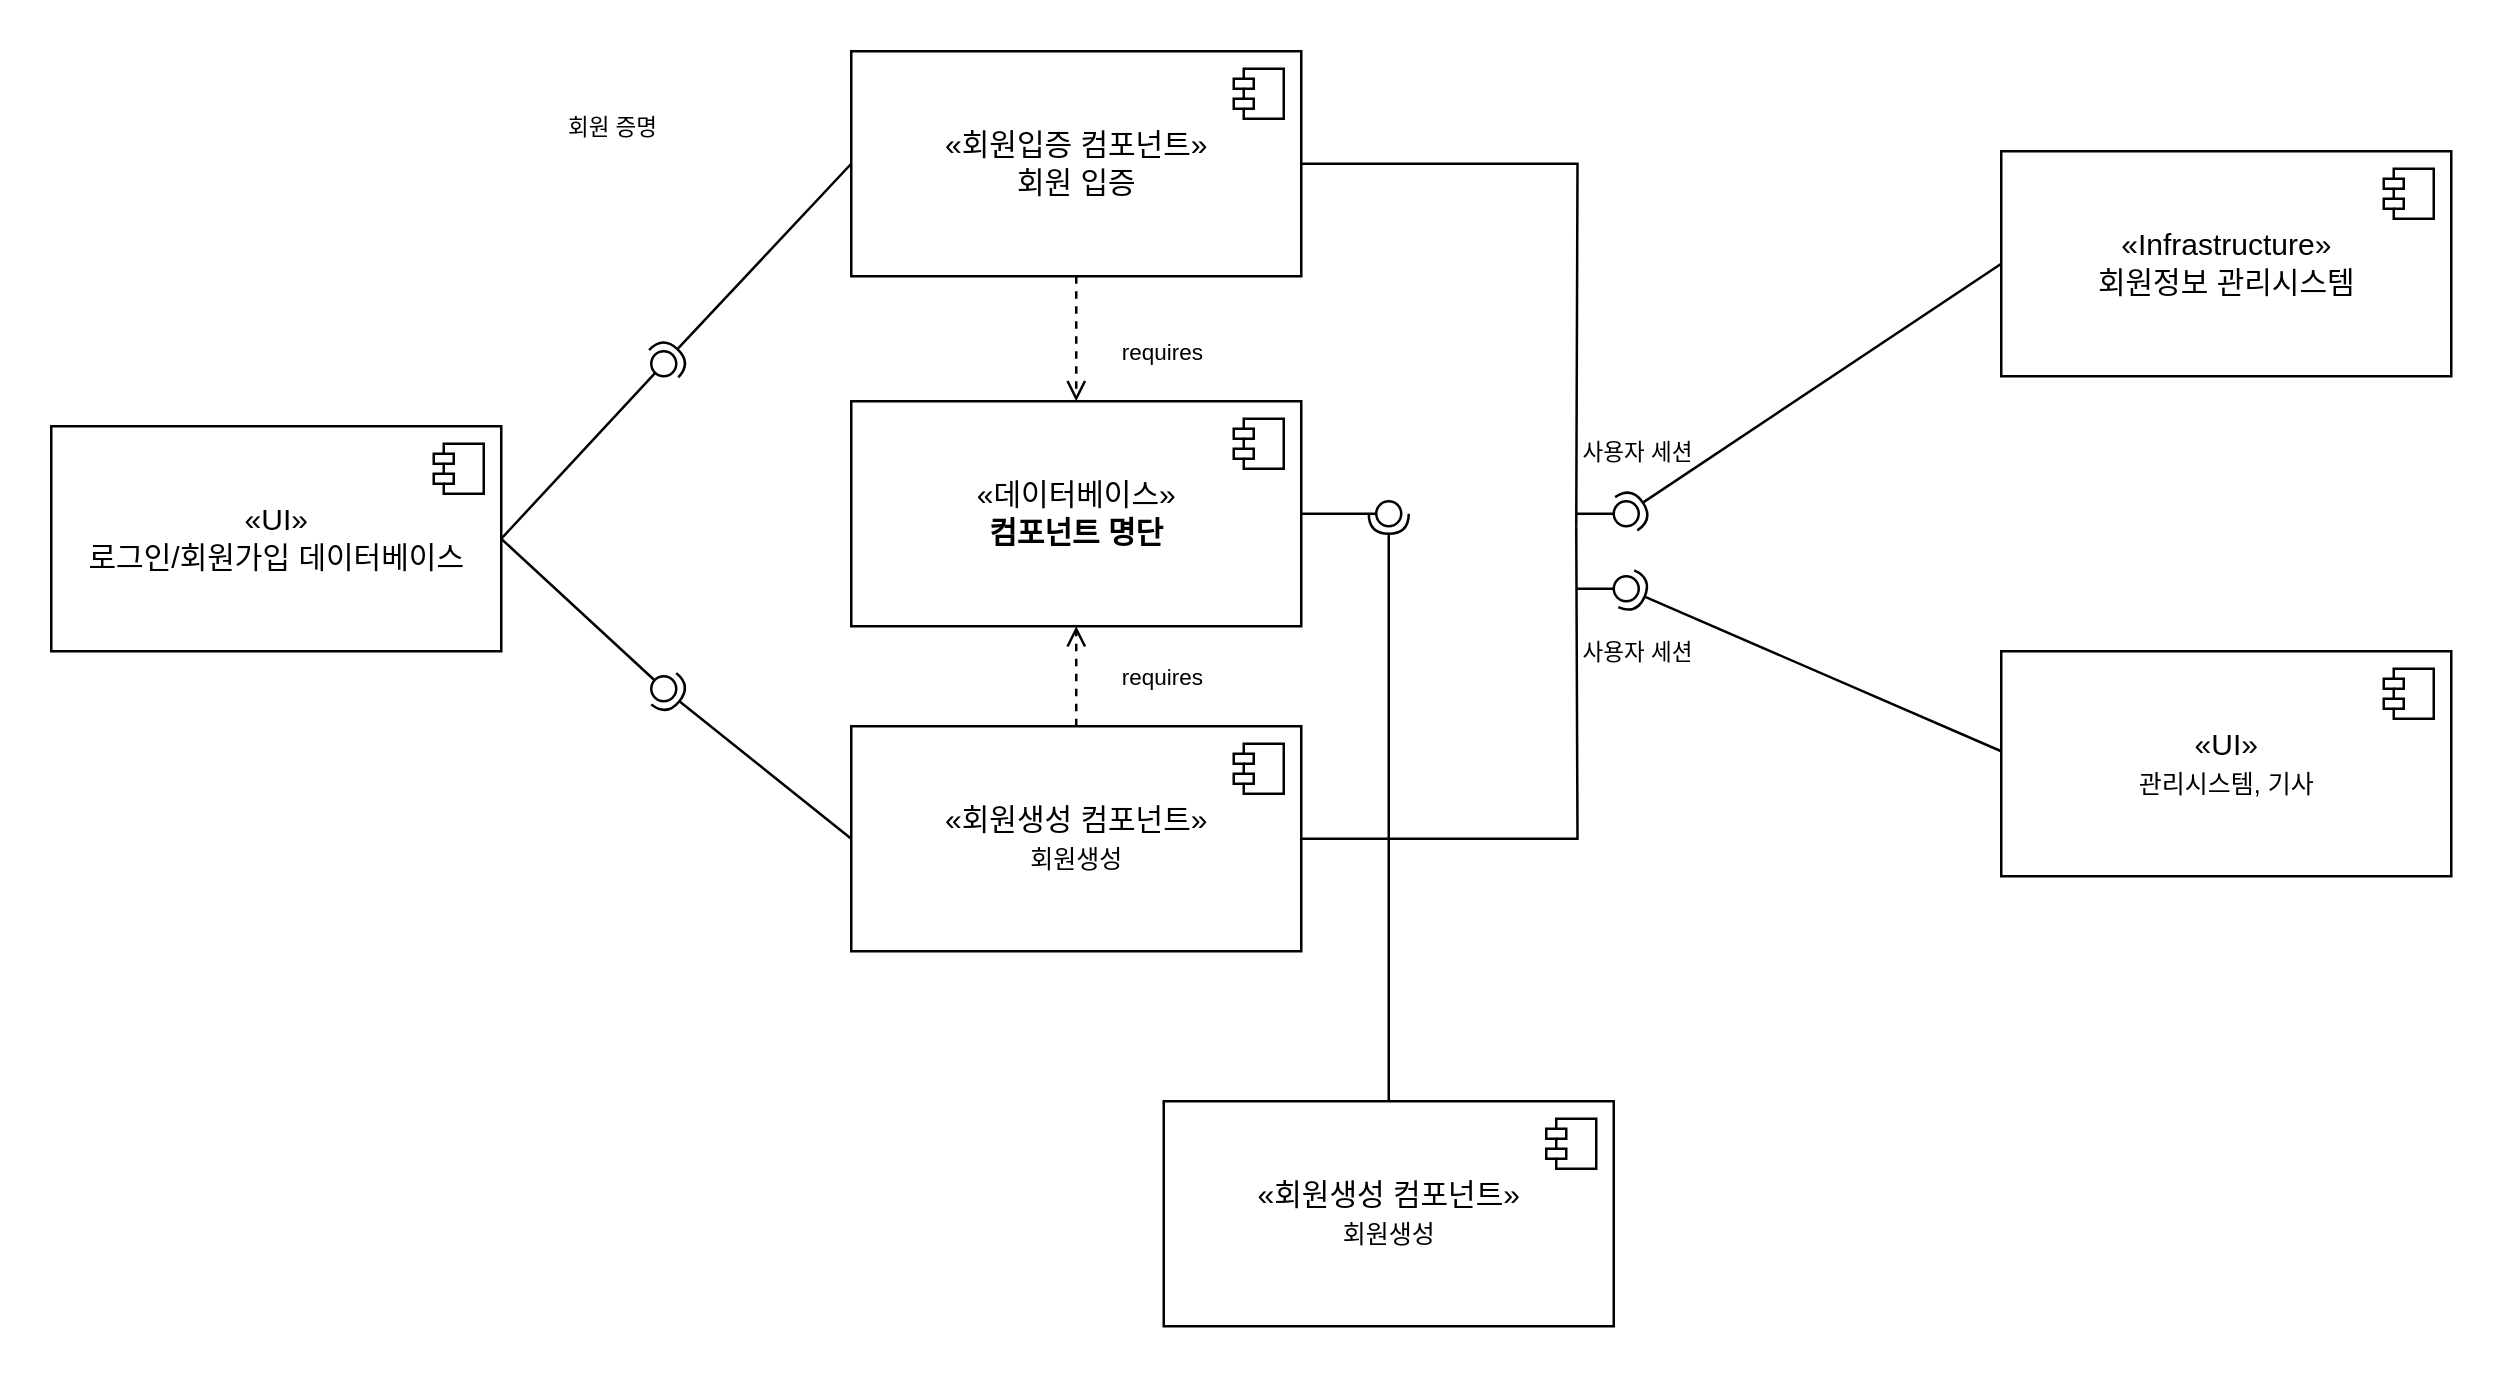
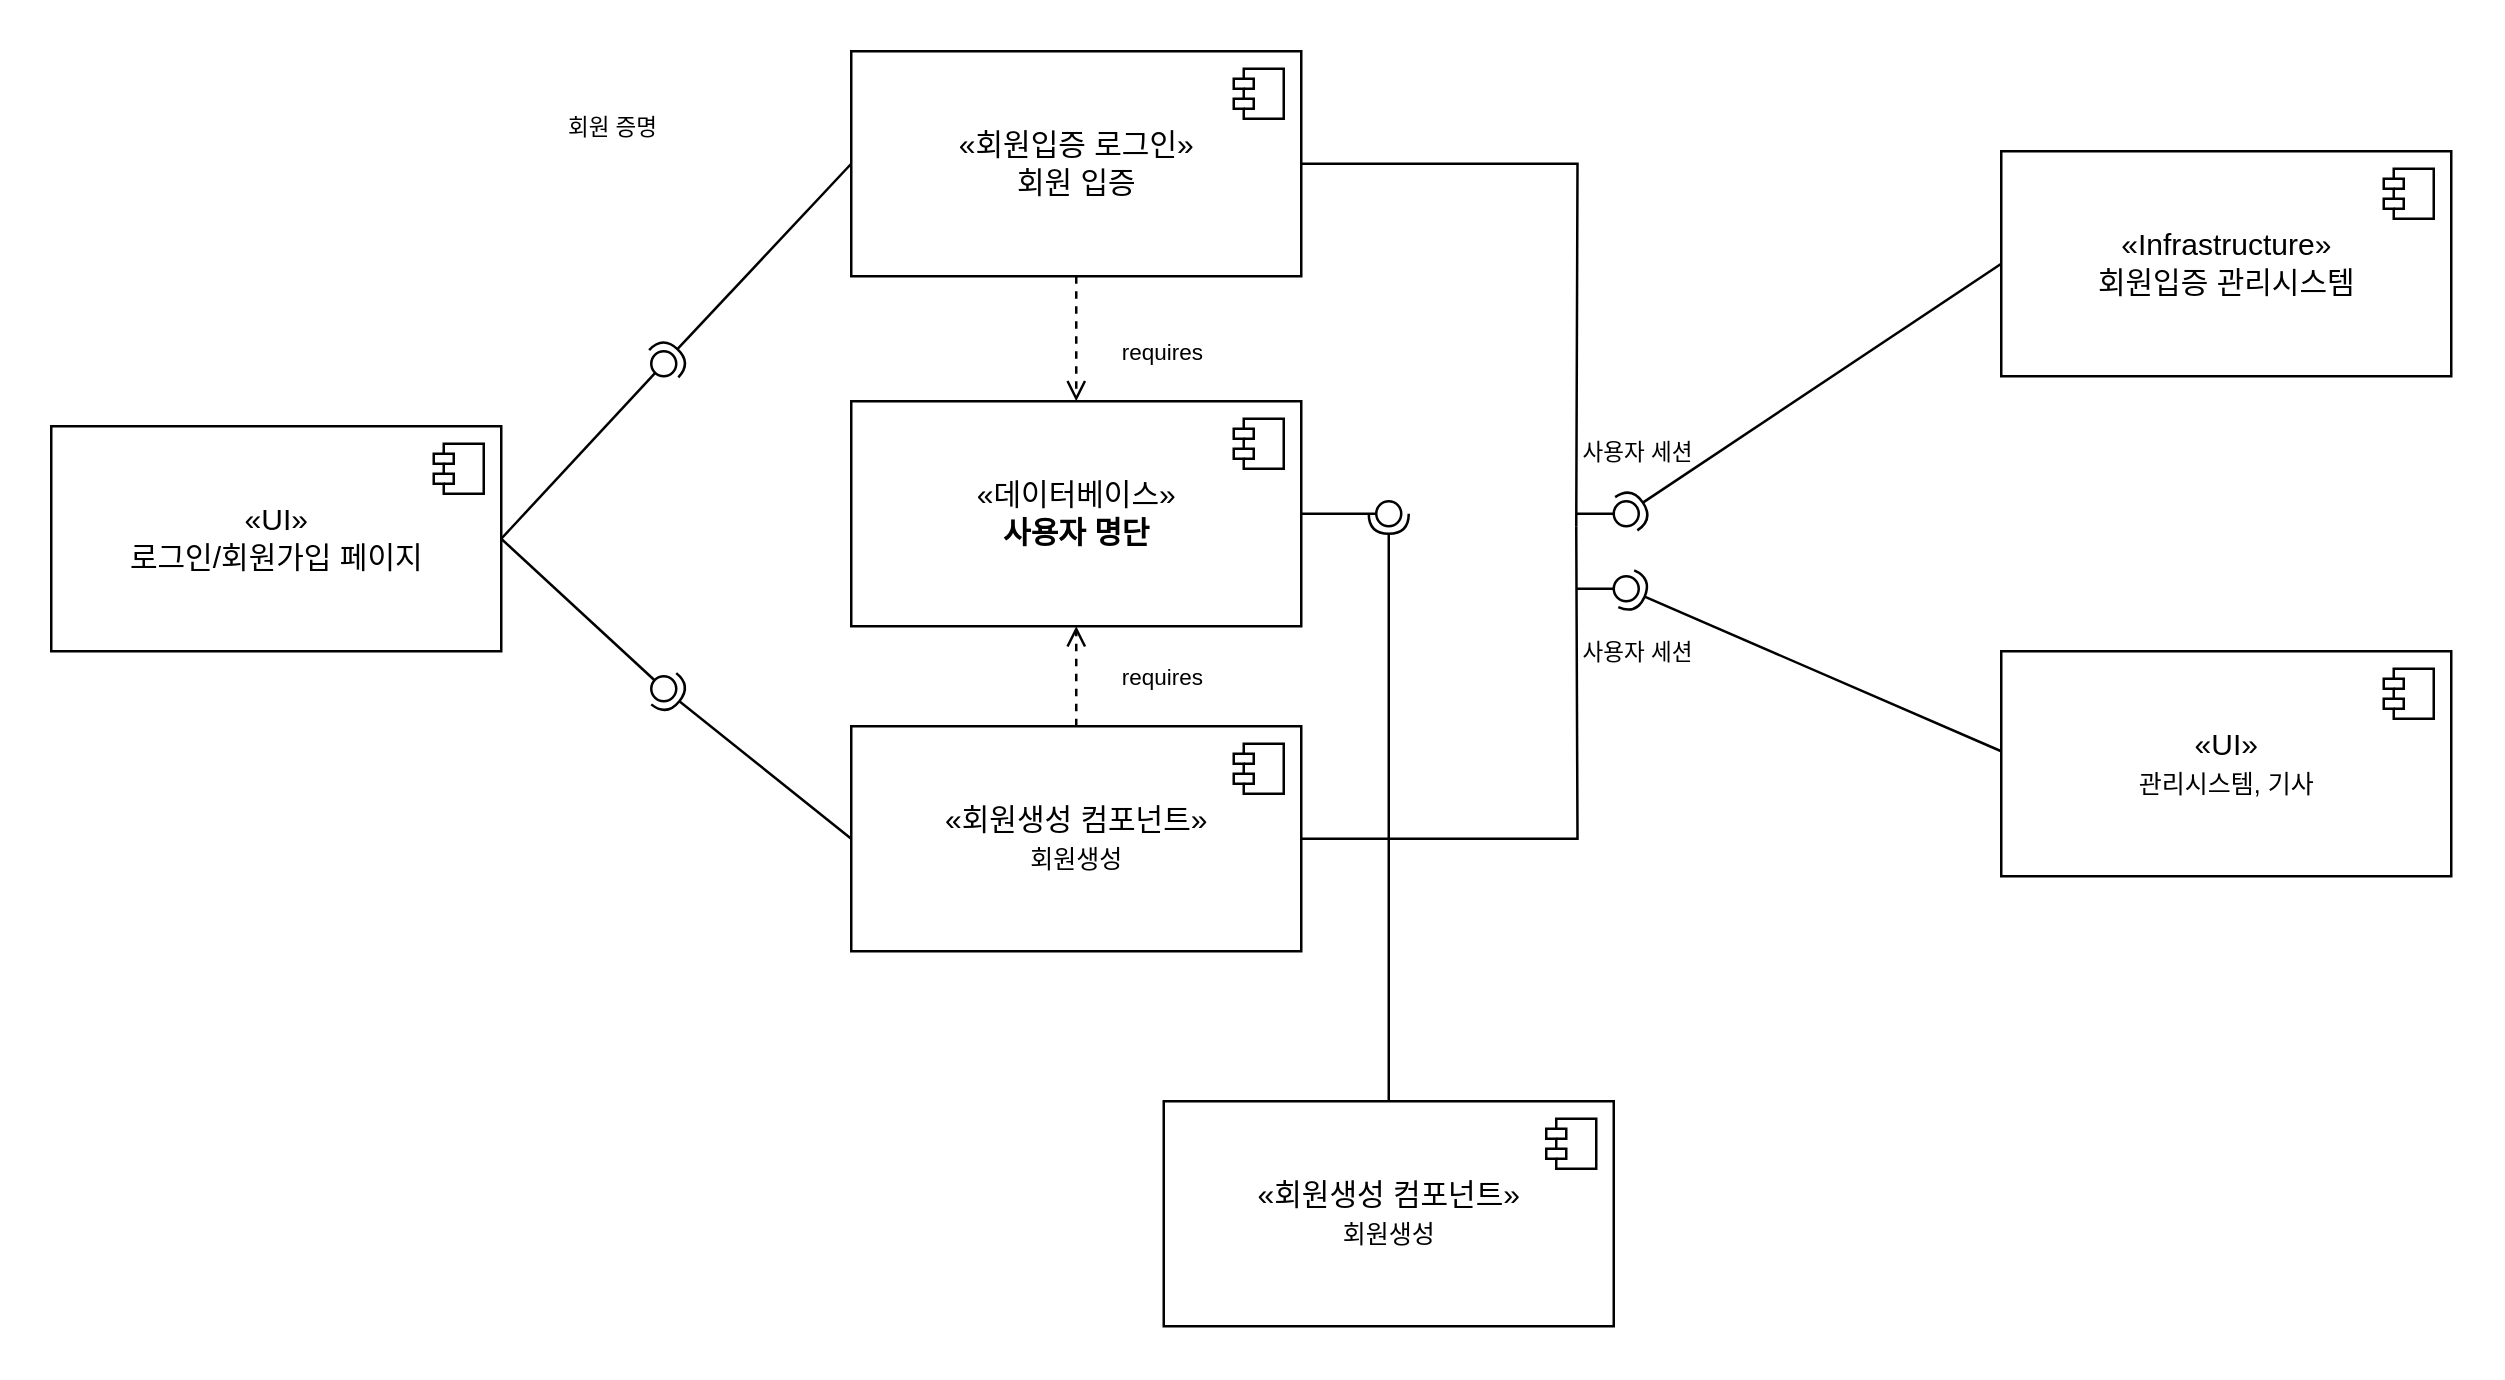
(1078, 164) -> (1078, 164)
(2228, 264) -> (2228, 264)
(1078, 514) -> (1078, 514)
(278, 539) -> (278, 539)
